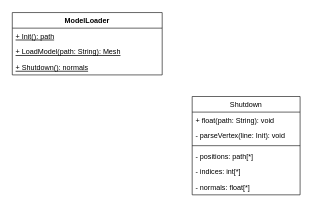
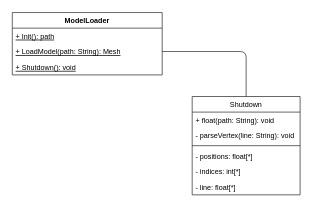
none -> (225, 51)
(54, 67) -> (48, 67)
(250, 136) -> (254, 136)
(231, 156) -> (232, 156)
(229, 187) -> (222, 187)
